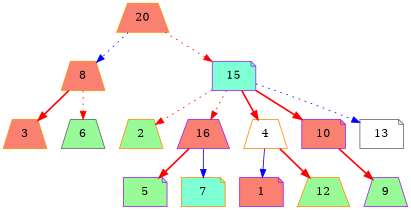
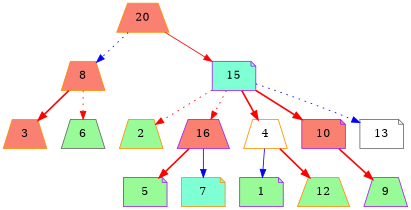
(185, 45) -> (185, 45)
(261, 192) -> (261, 192)
